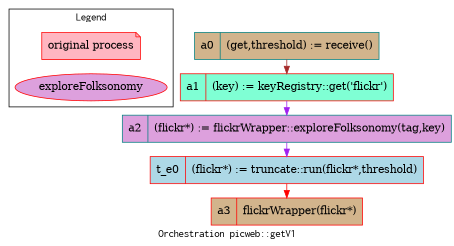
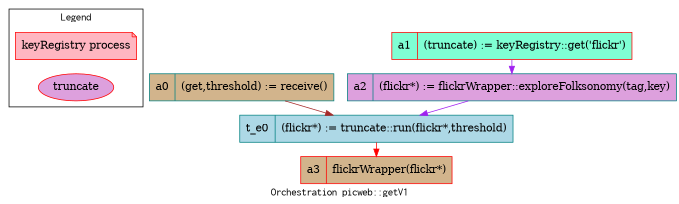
(91, 46) -> (76, 46)
(287, 63) -> (305, 107)
(91, 87) -> (76, 87)
(300, 87) -> (525, 46)
(287, 170) -> (376, 129)
